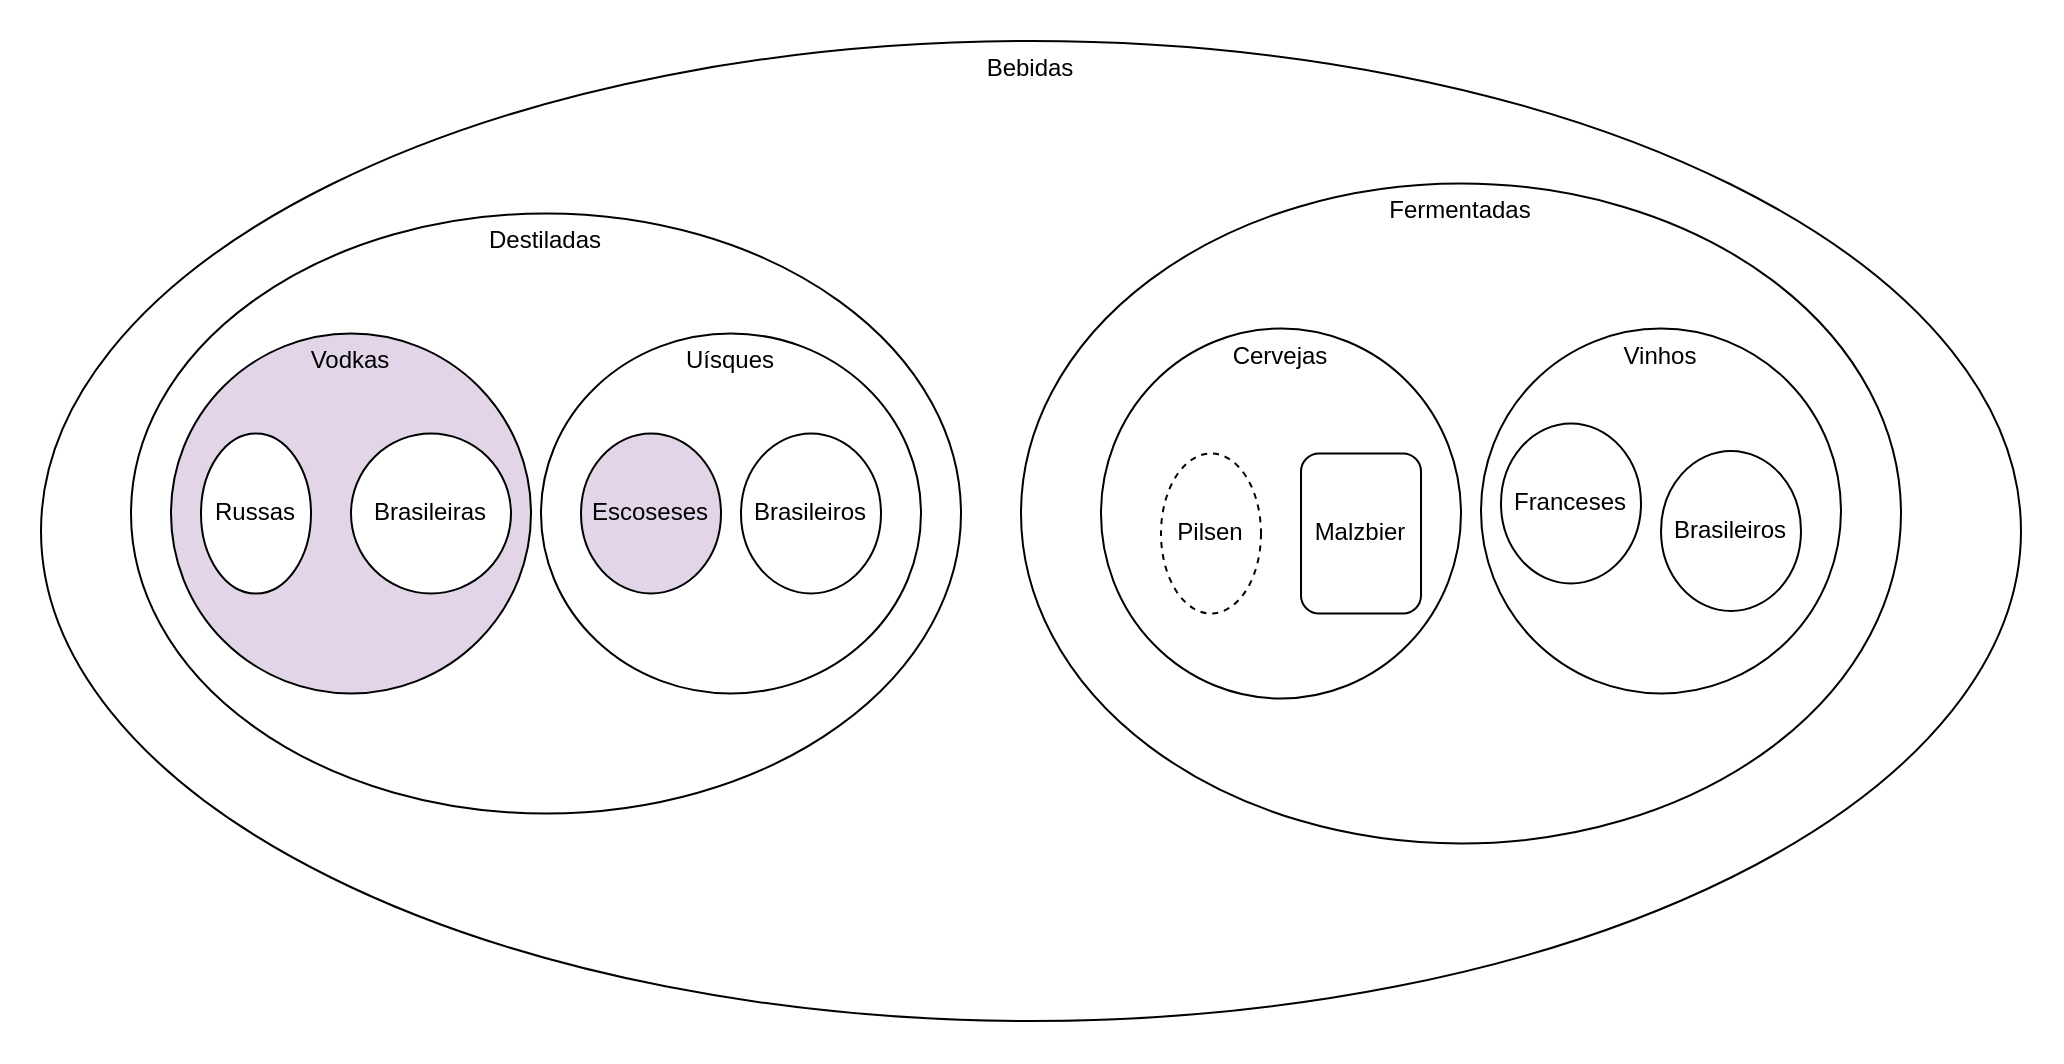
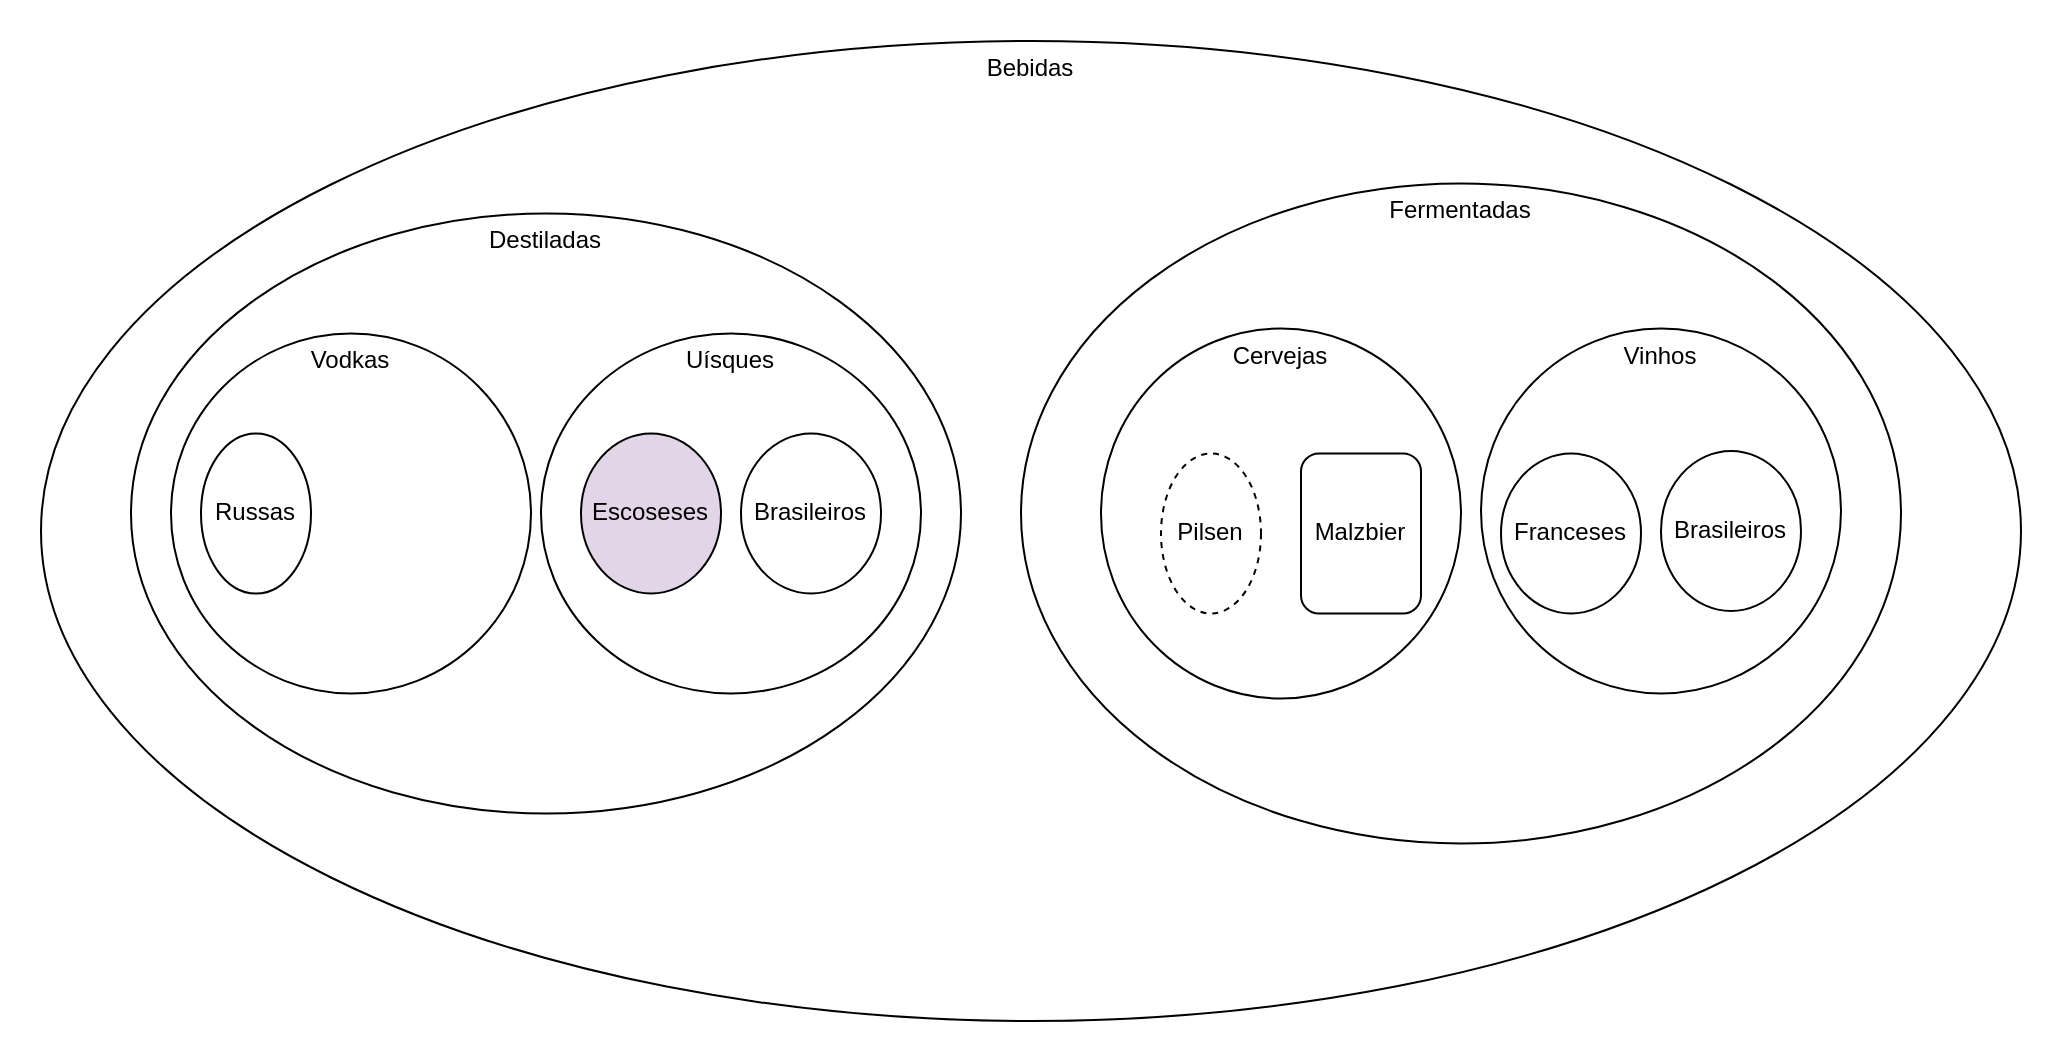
(351, 361) -> (351, 361)
(1571, 504) -> (1571, 534)
(431, 514) -> none
